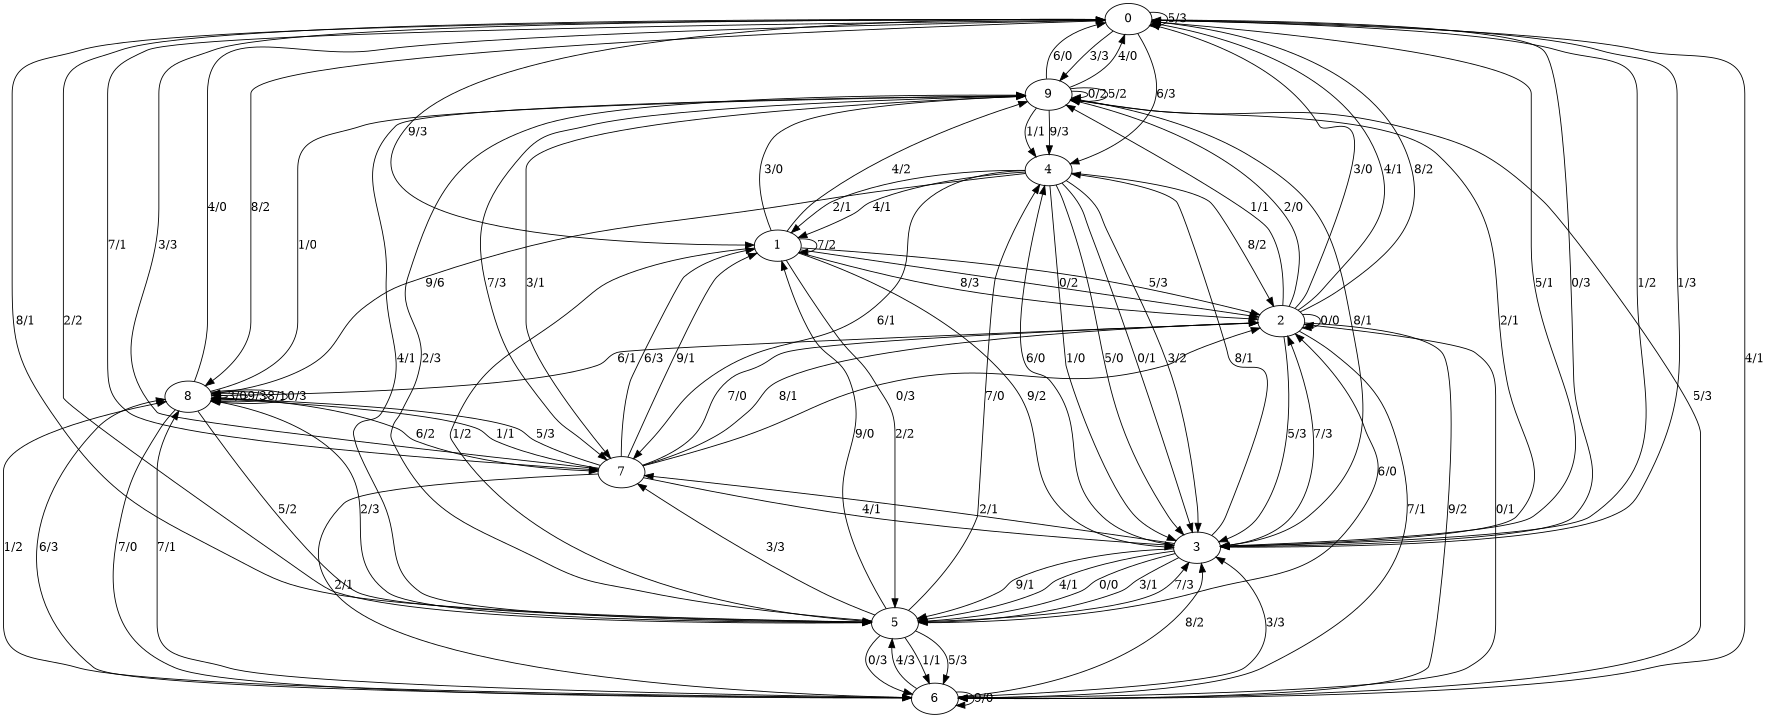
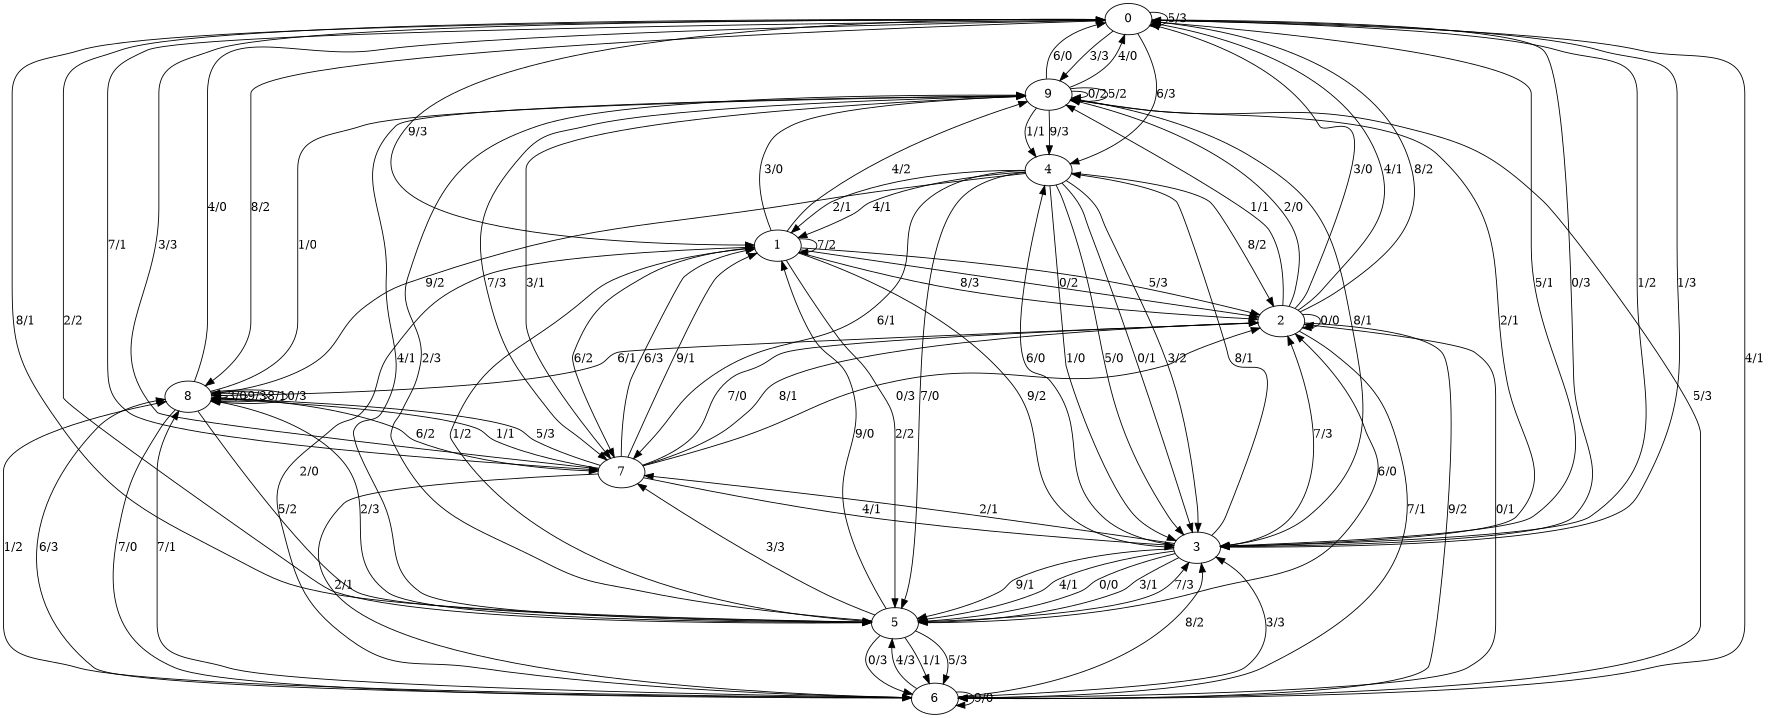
(435, 283) -> (435, 283)
none -> (604, 304)
(984, 408) -> (922, 361)
(1285, 449) -> none
none -> (310, 601)
